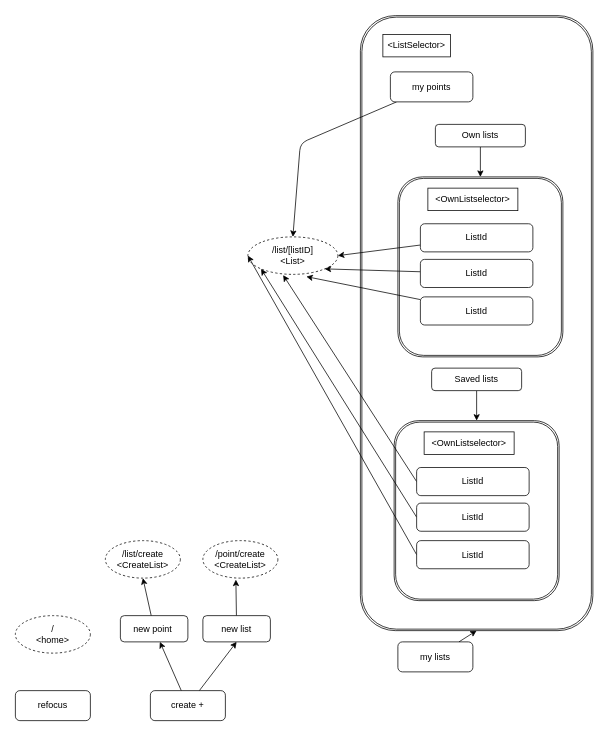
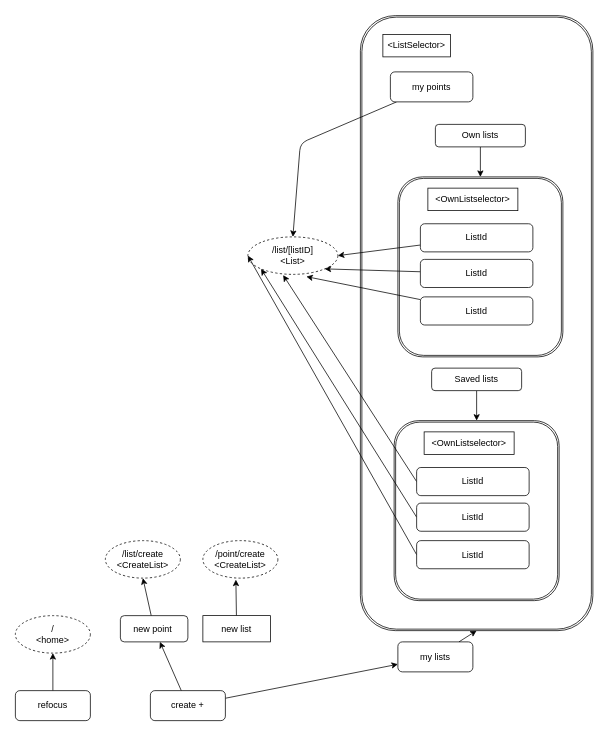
(237, 629) -> (237, 629)
none -> (53, 659)
(217, 668) -> (309, 682)
